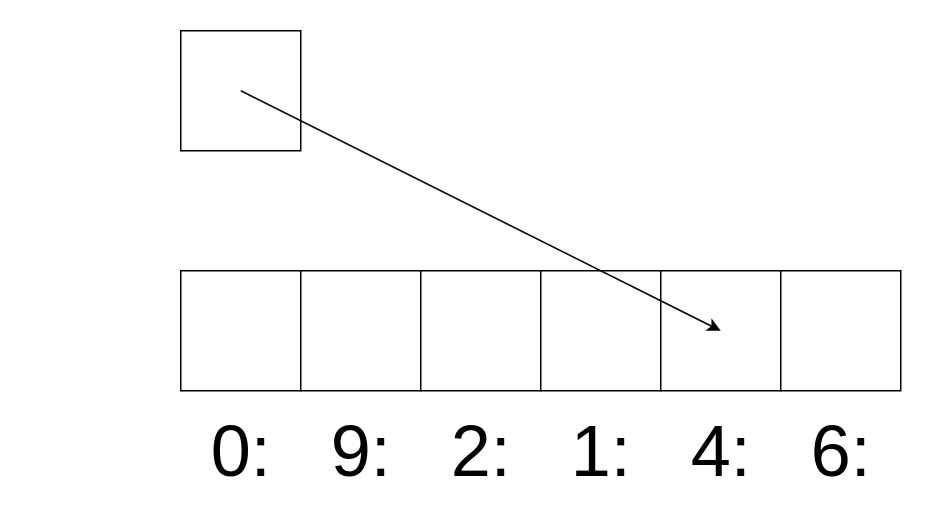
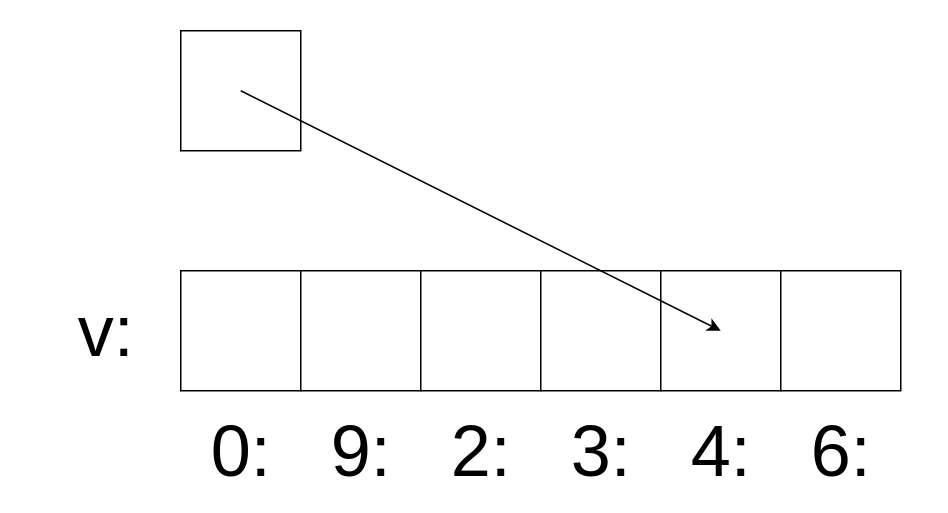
none -> (106, 331)
(602, 451) -> (602, 451)
